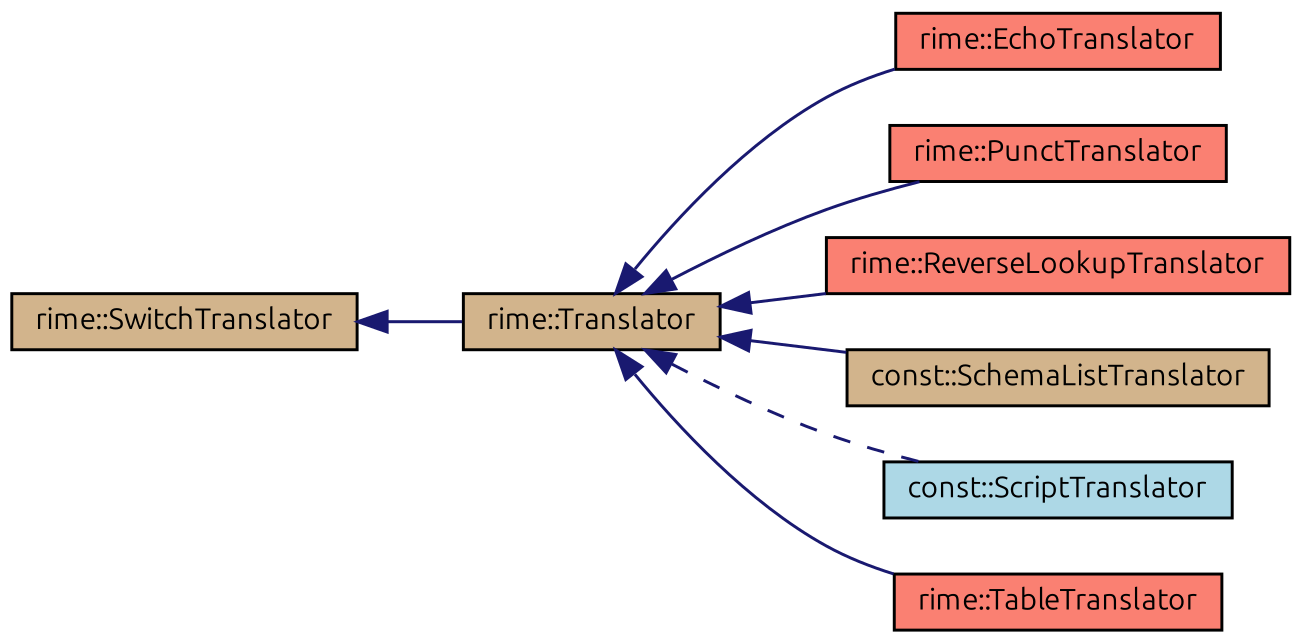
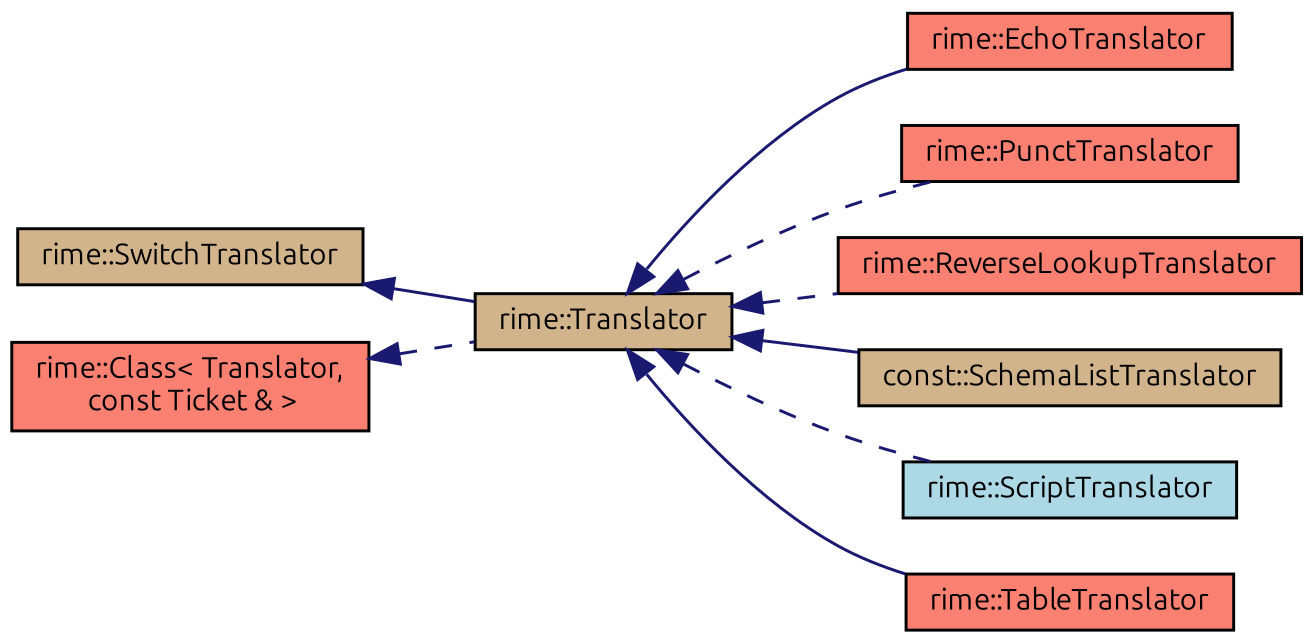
(793, 223) -> (804, 223)
(788, 298) -> (800, 298)
none -> (190, 387)
(1058, 490) -> (1070, 490)
